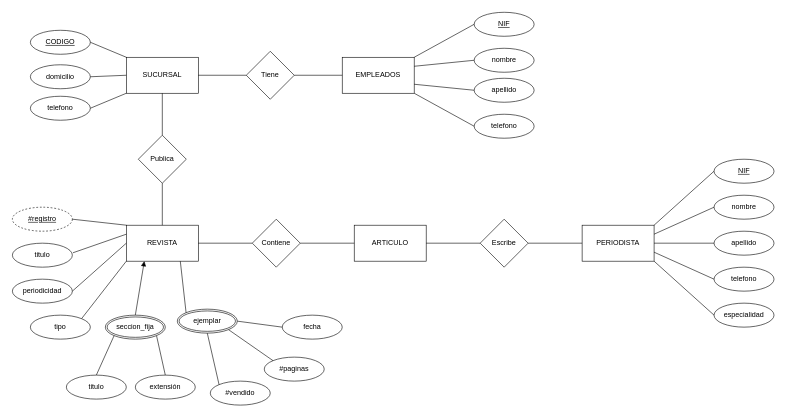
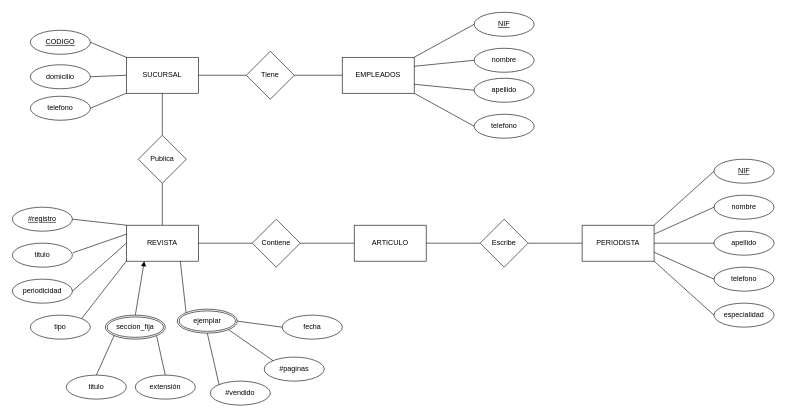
(42, 219) -> (42, 219)
